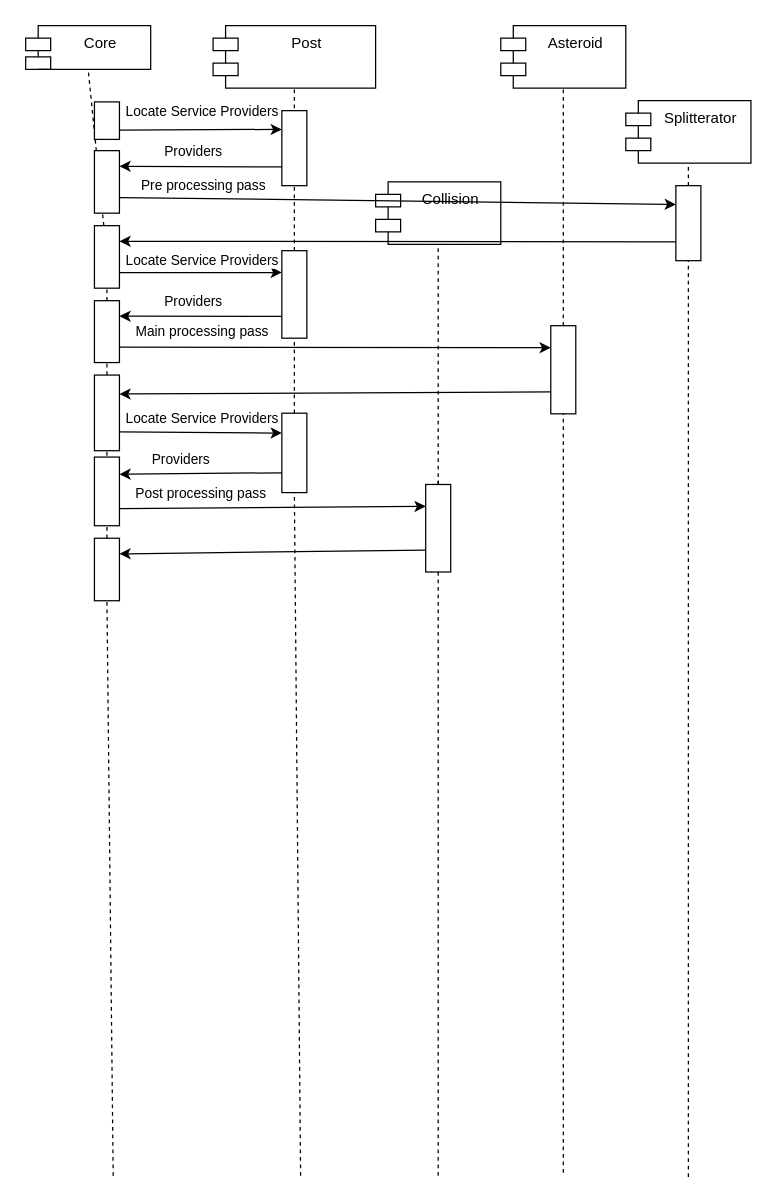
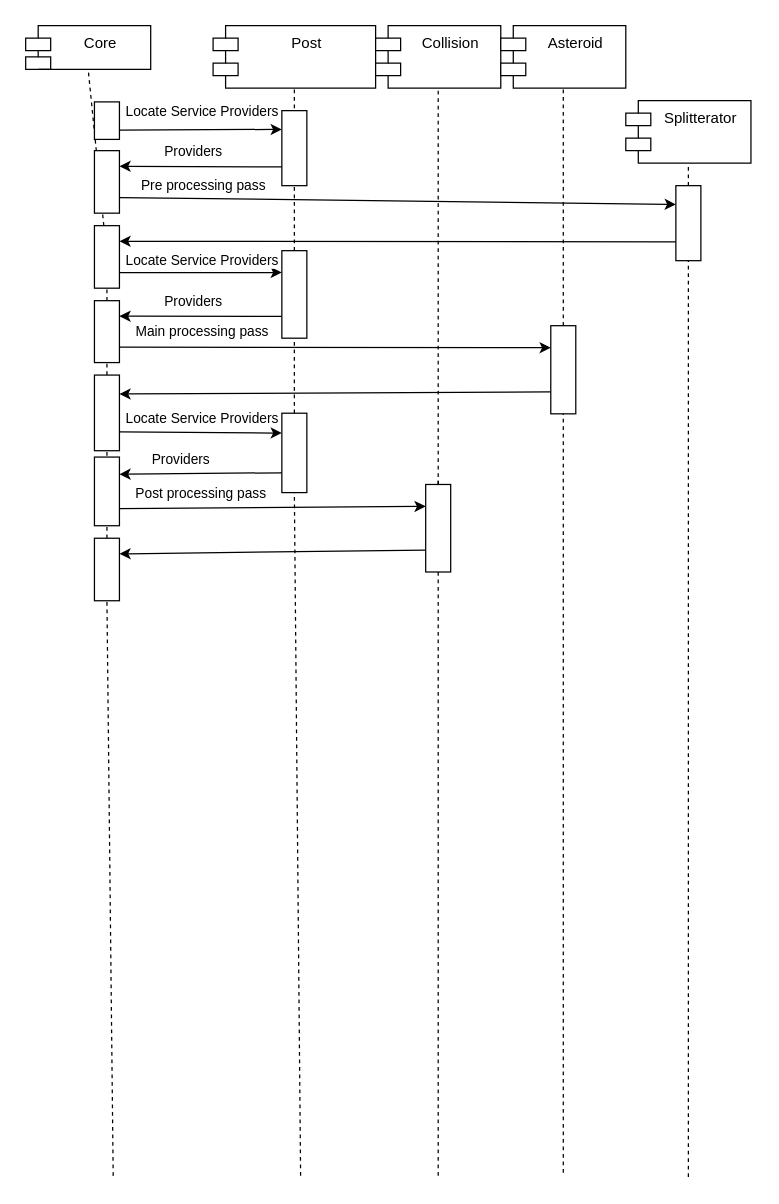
(438, 213) -> (438, 57)
